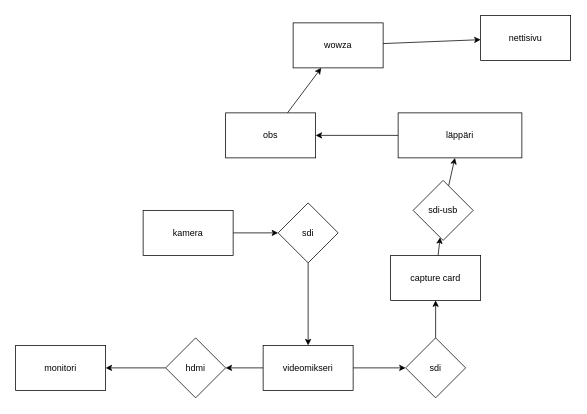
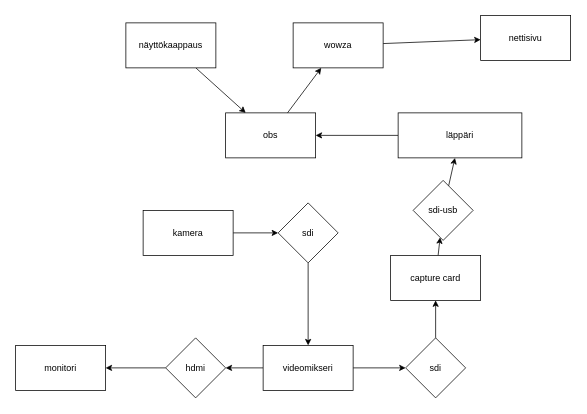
none -> (171, 45)
none -> (219, 89)
